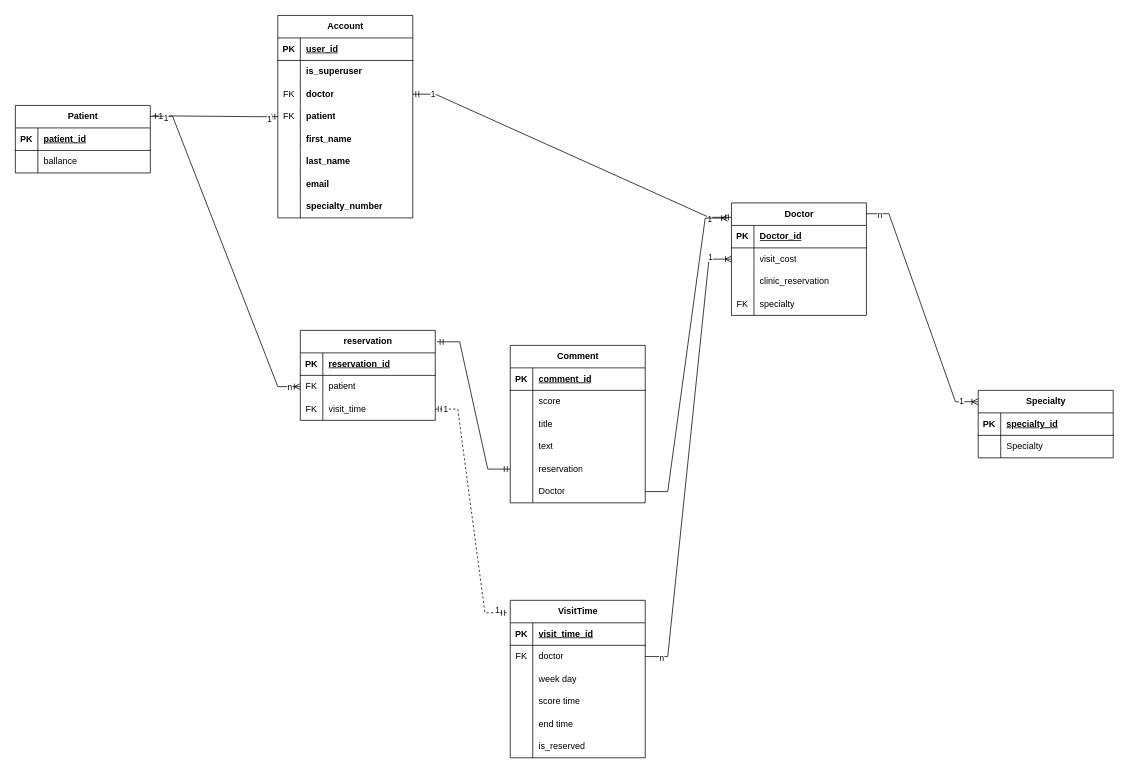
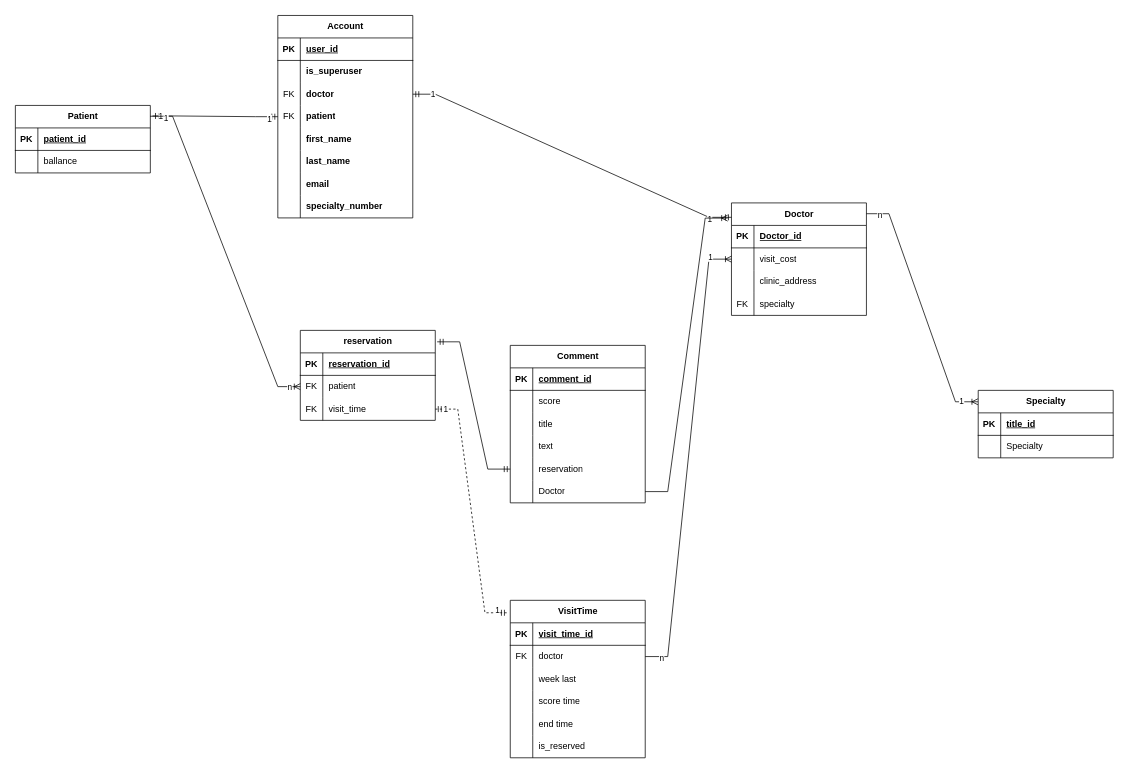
(801, 282) -> (792, 282)
(1034, 424) -> (1024, 424)
(558, 679) -> (559, 679)
